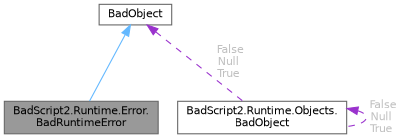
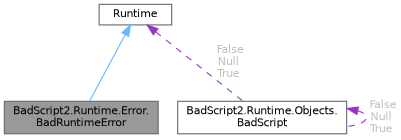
(135, 15) -> (135, 15)
(262, 118) -> (262, 118)
